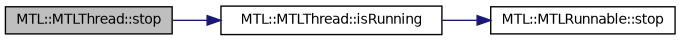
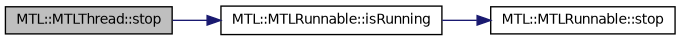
(331, 20) -> (331, 20)
